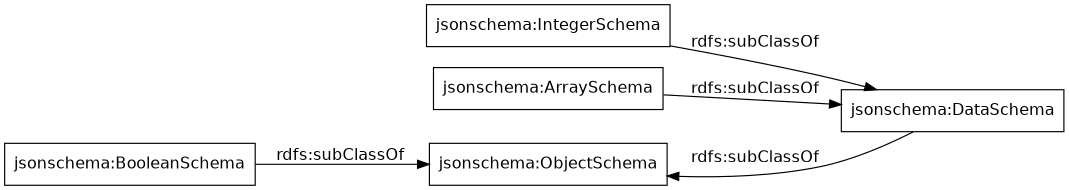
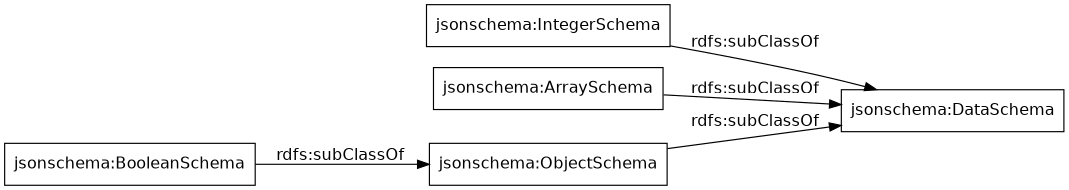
(799, 170) -> (748, 138)
